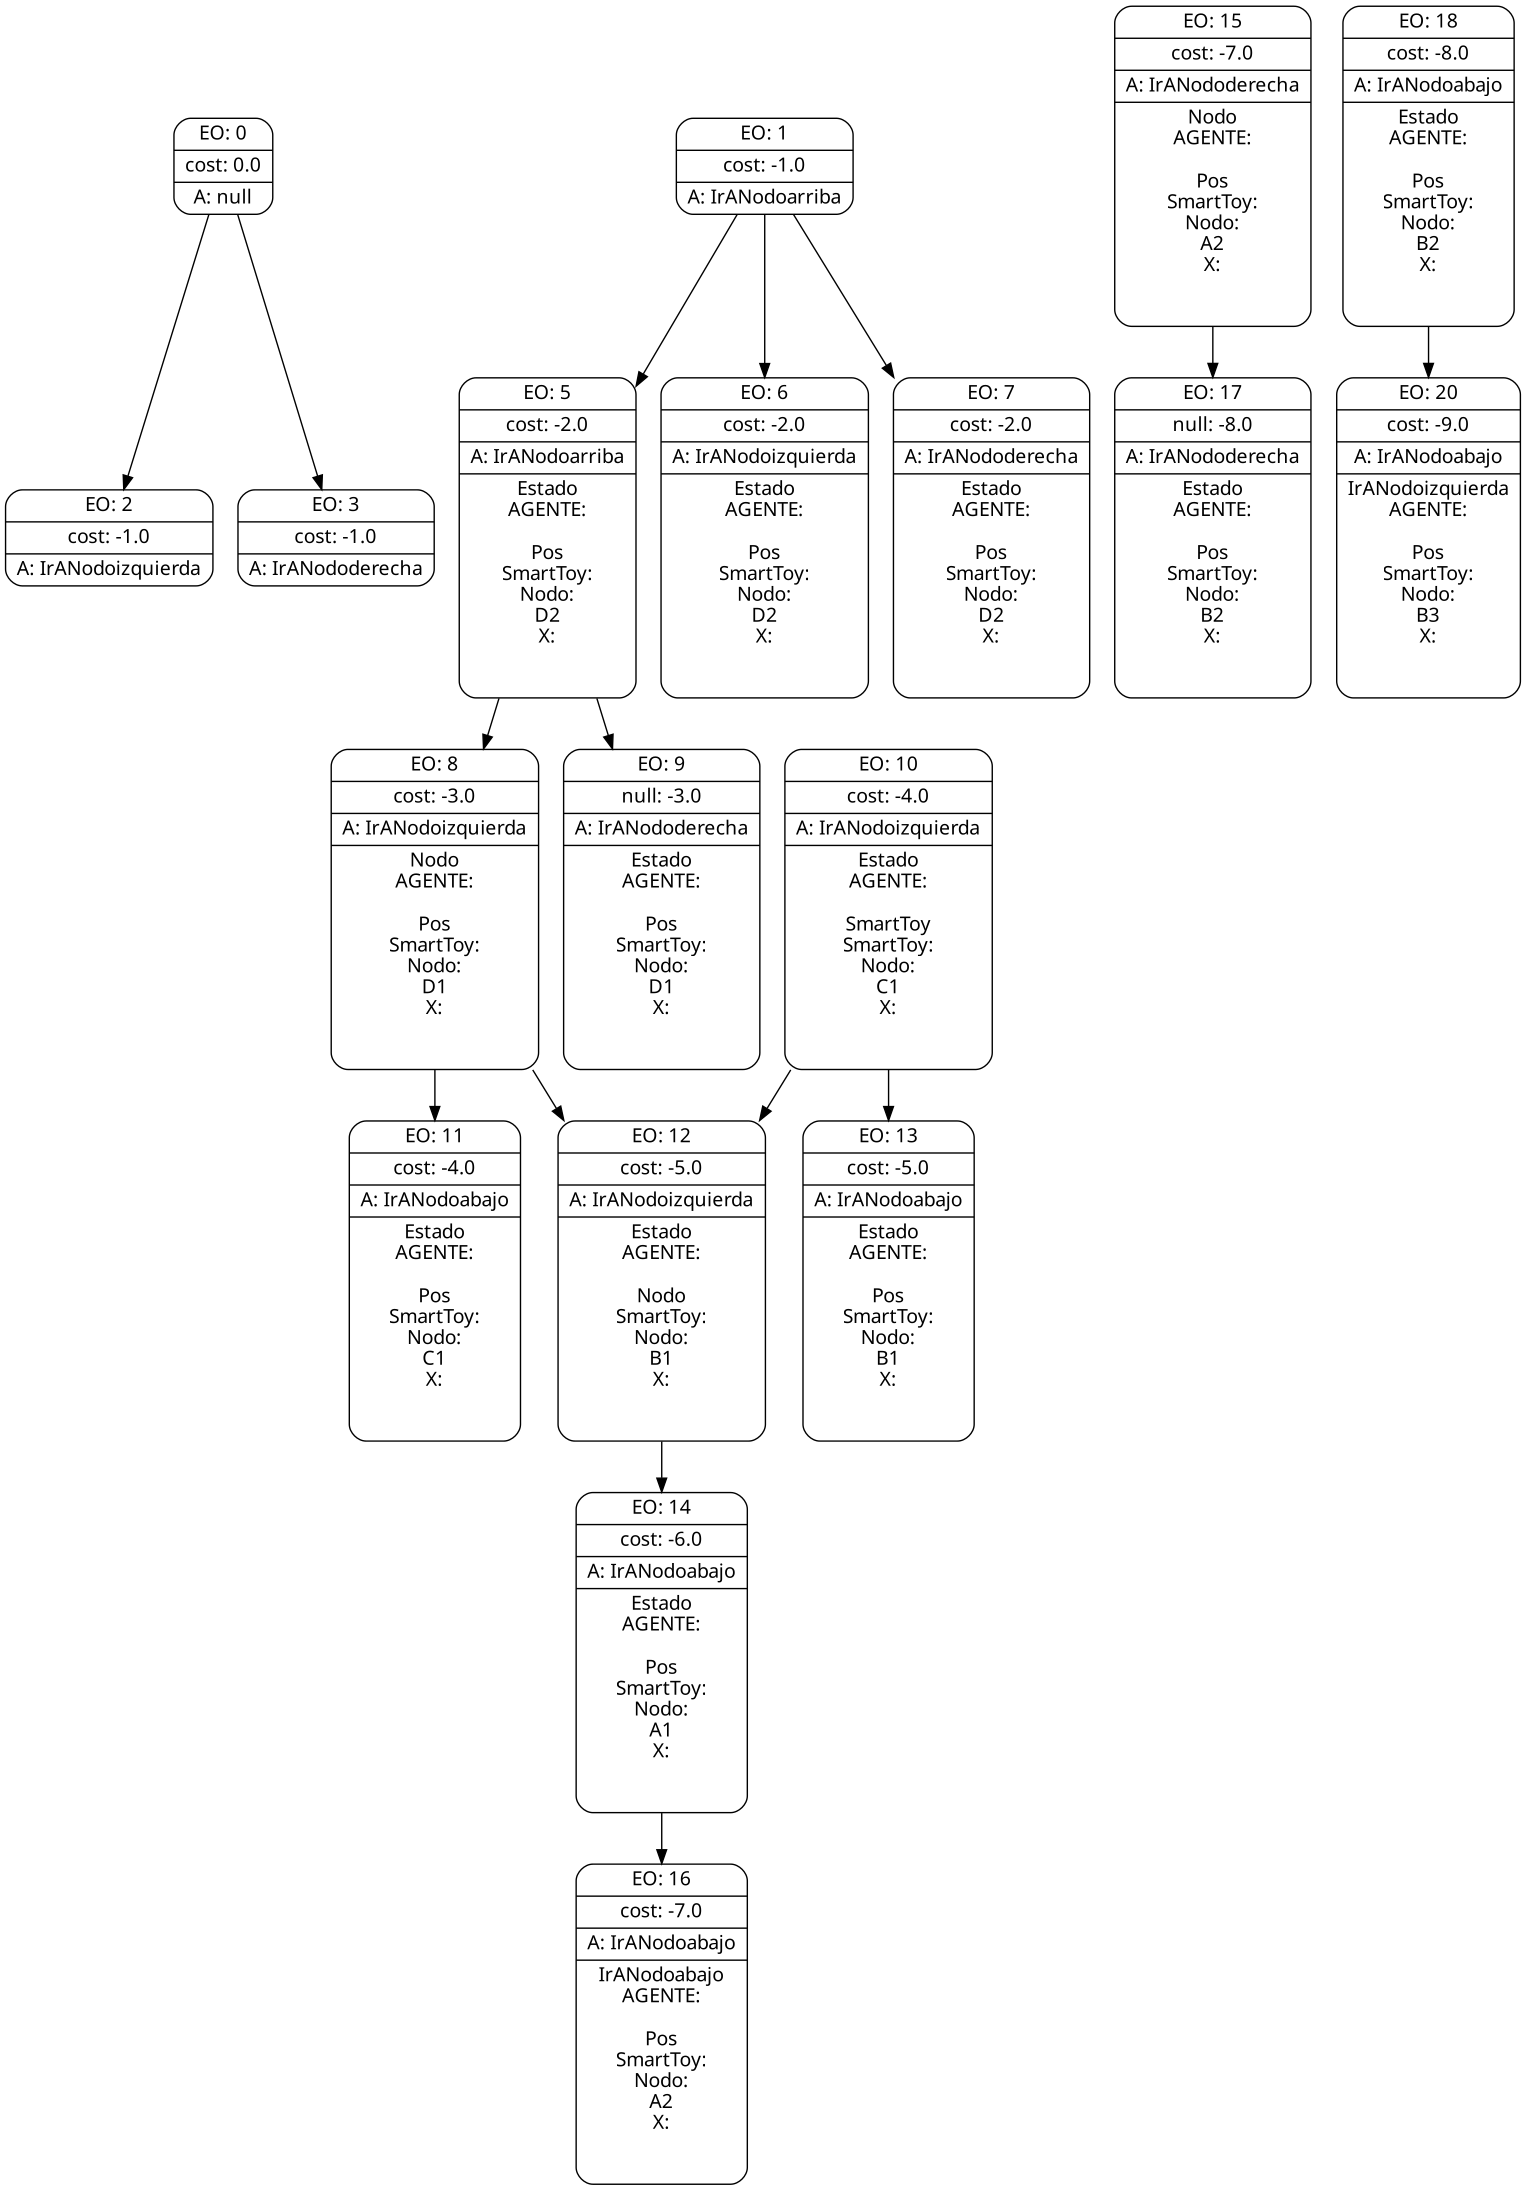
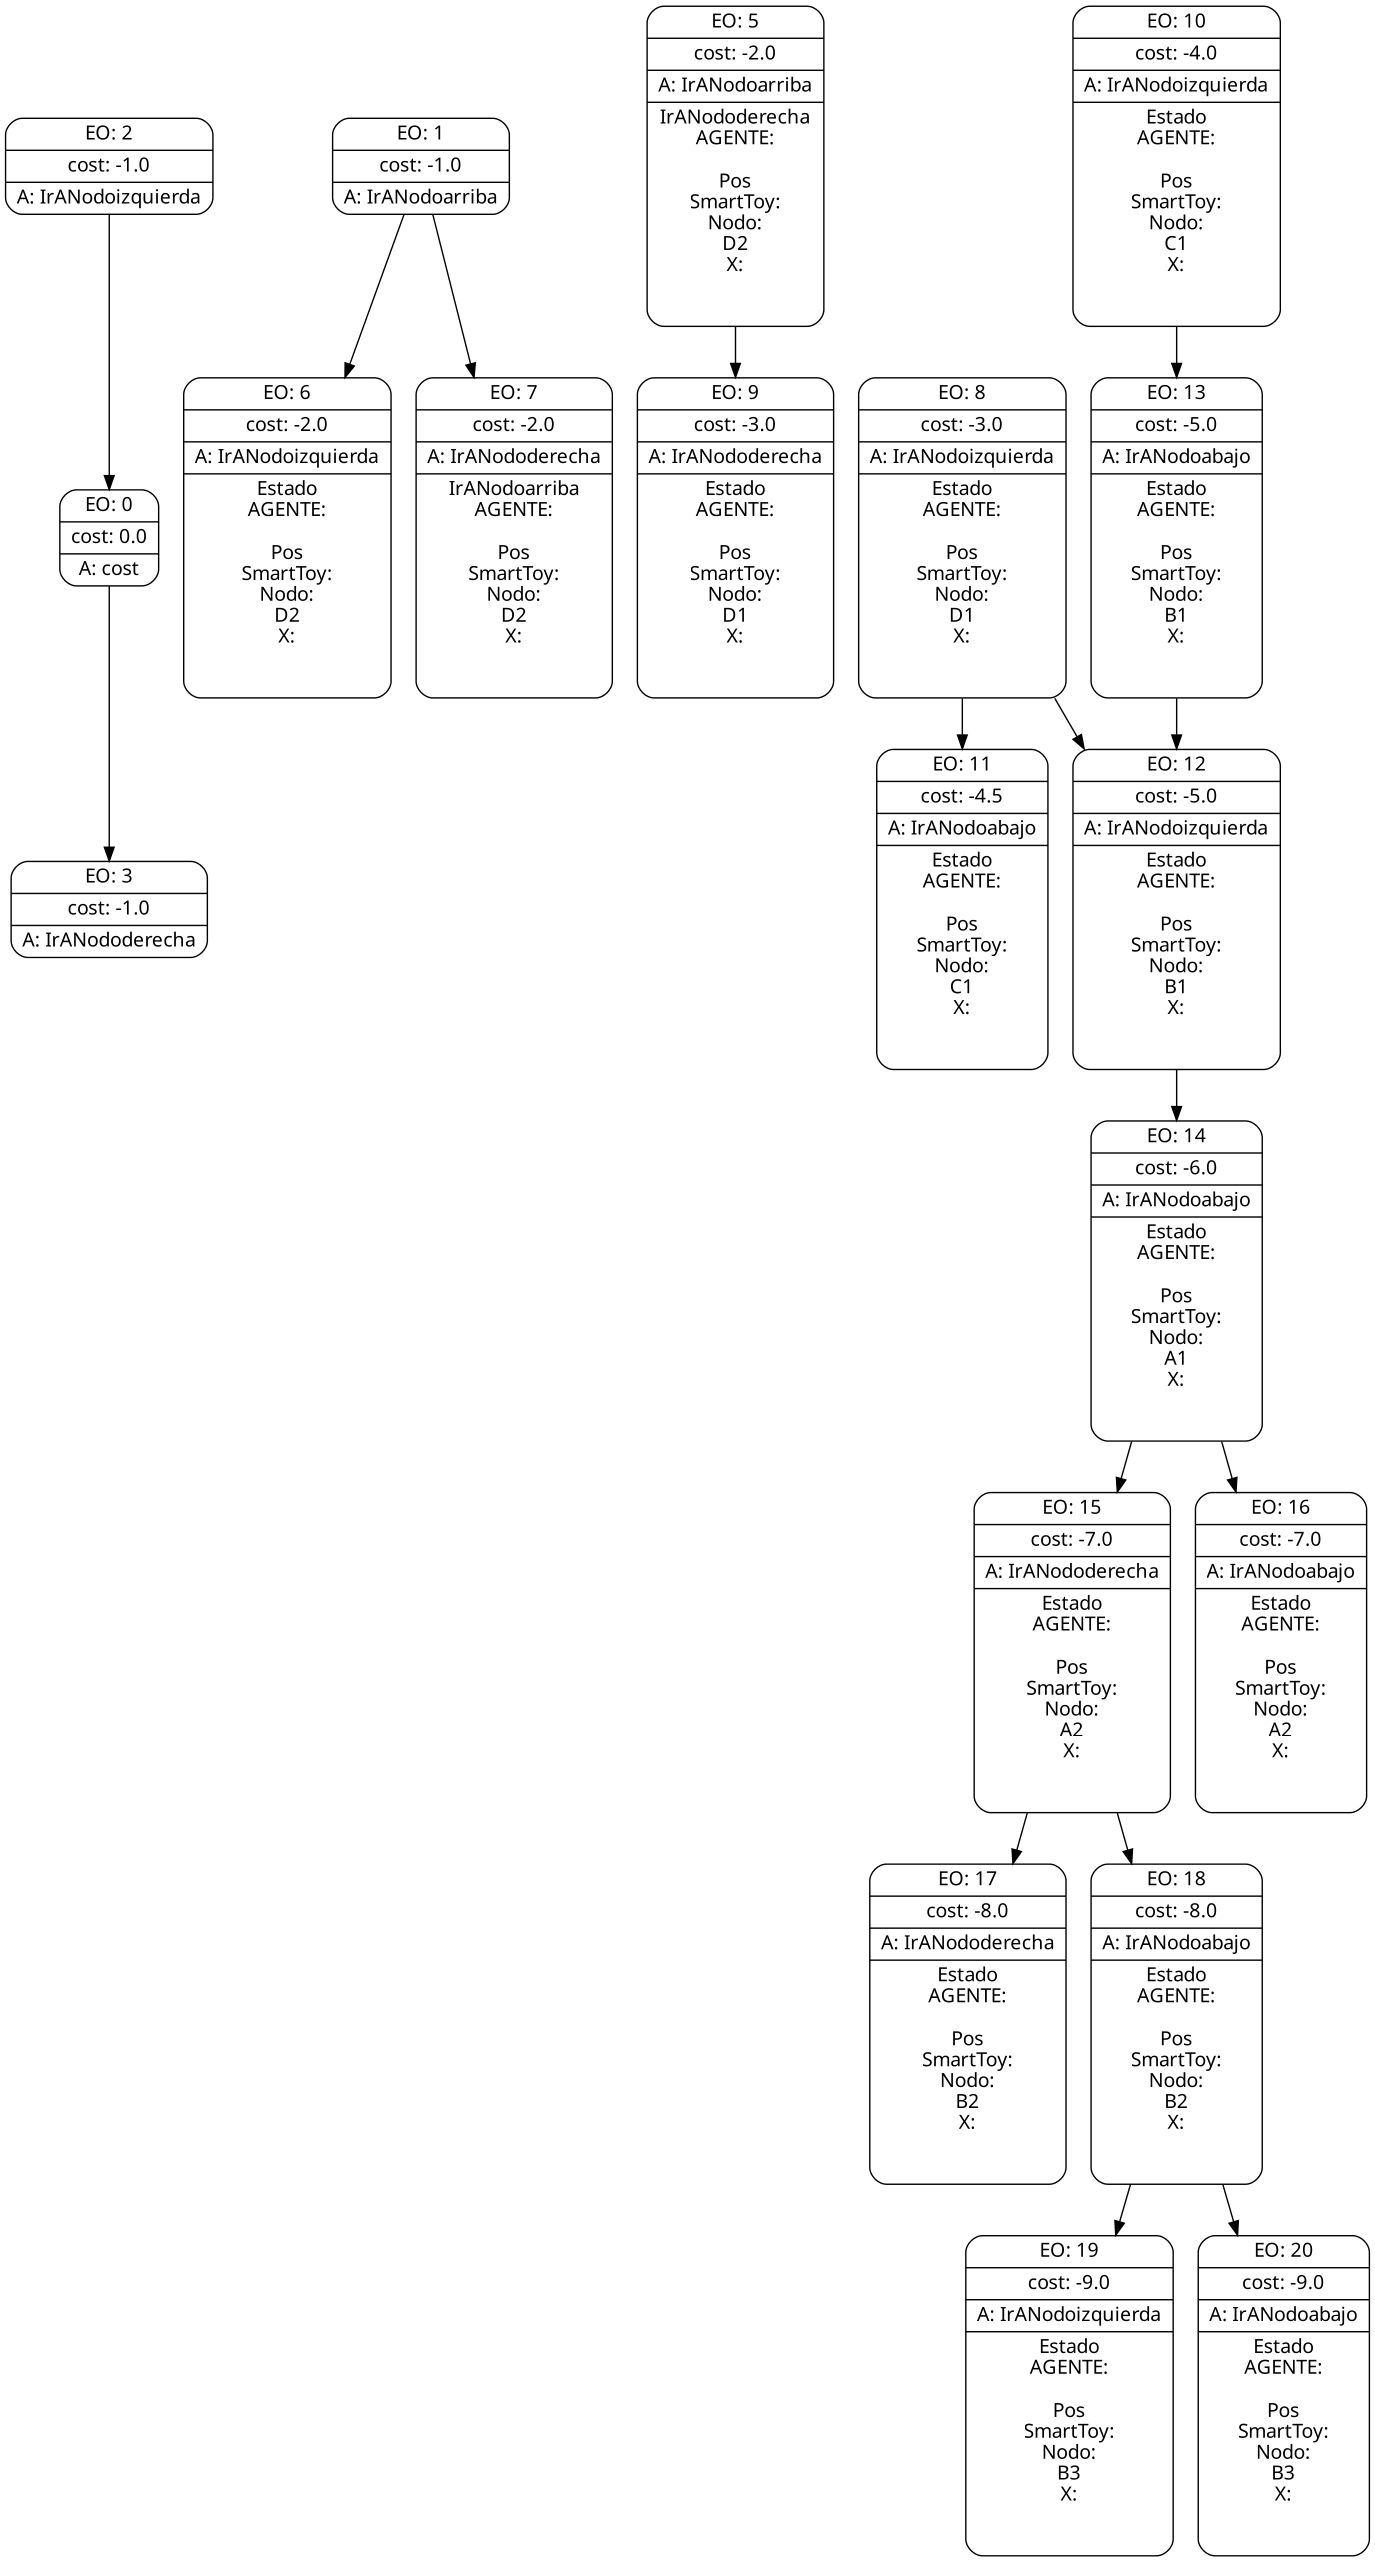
(1213, 118) -> (1072, 1604)
(223, 198) -> (109, 569)
(690, 294) -> none
(168, 345) -> (109, 345)
(1213, 425) -> (968, 1911)
(548, 489) -> (735, 118)
(992, 489) -> (514, 489)
(1429, 489) -> (1284, 2347)
(493, 717) -> none
(662, 797) -> (735, 425)
(435, 861) -> (962, 489)
(889, 925) -> (1177, 182)
(779, 1089) -> (1177, 716)
(435, 1168) -> (962, 797)
(662, 1296) -> (1177, 925)
none -> (1126, 1460)
none -> (1123, 1832)
(662, 1975) -> (1281, 1604)
none -> (1069, 2396)
